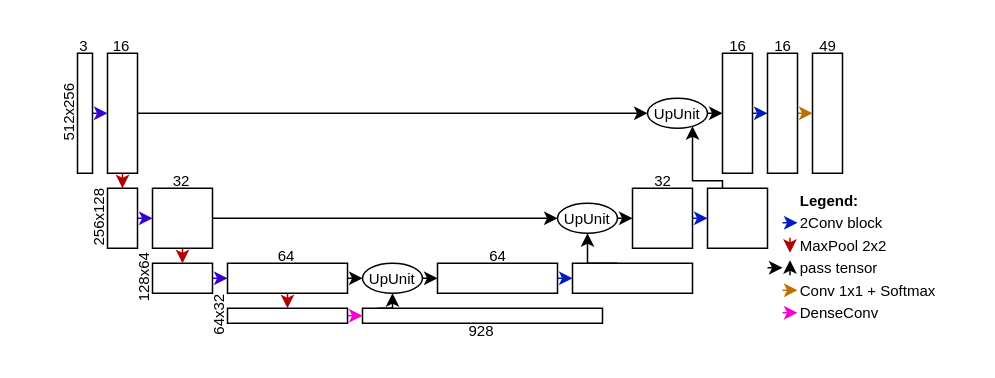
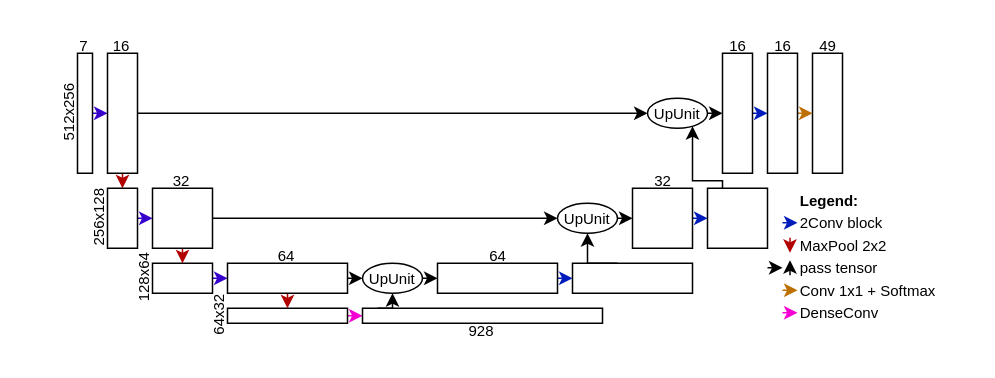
(84, 46) -> (84, 46)
